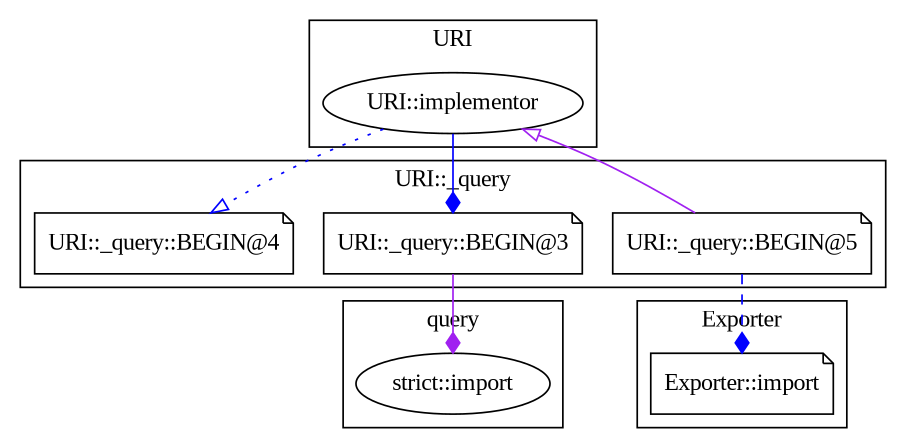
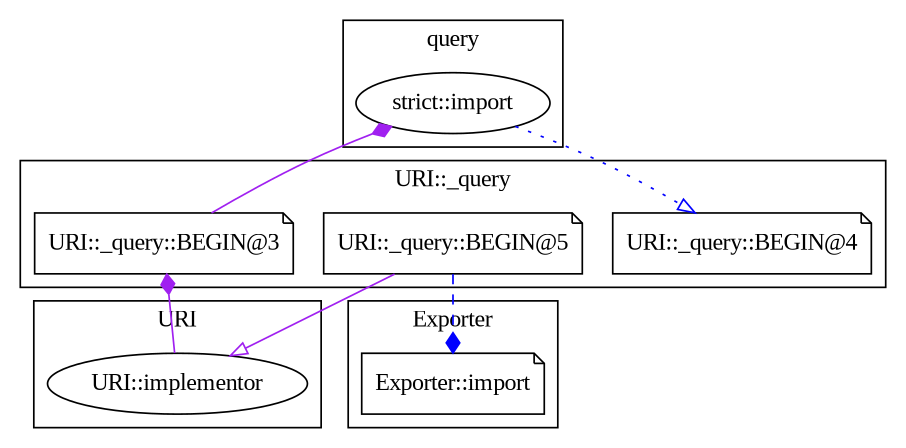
(453, 172) -> (172, 324)
(283, 173) -> (620, 171)
